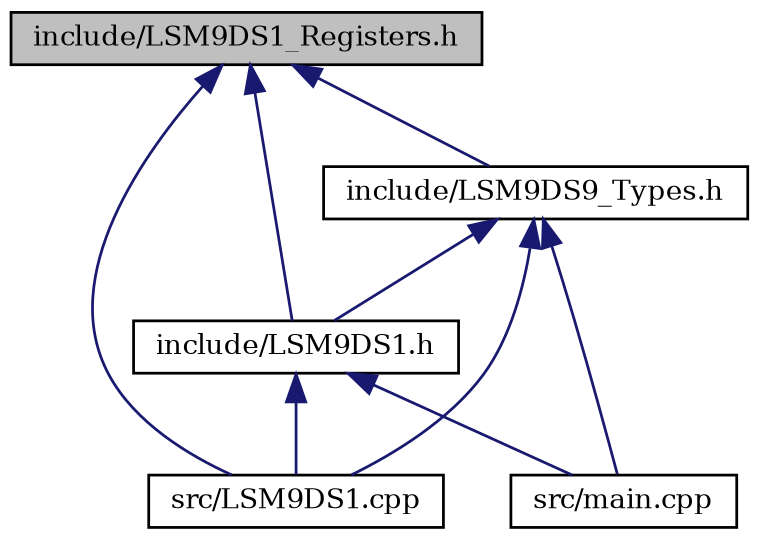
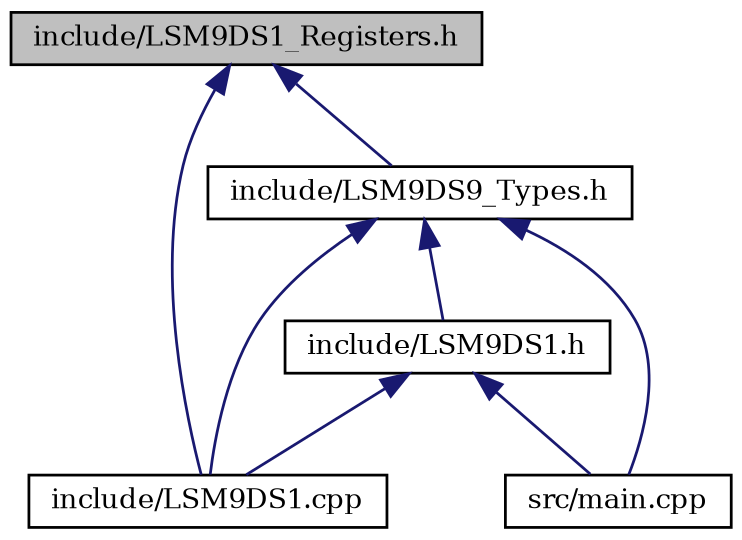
(274, 207) -> none
(296, 501) -> (208, 501)
